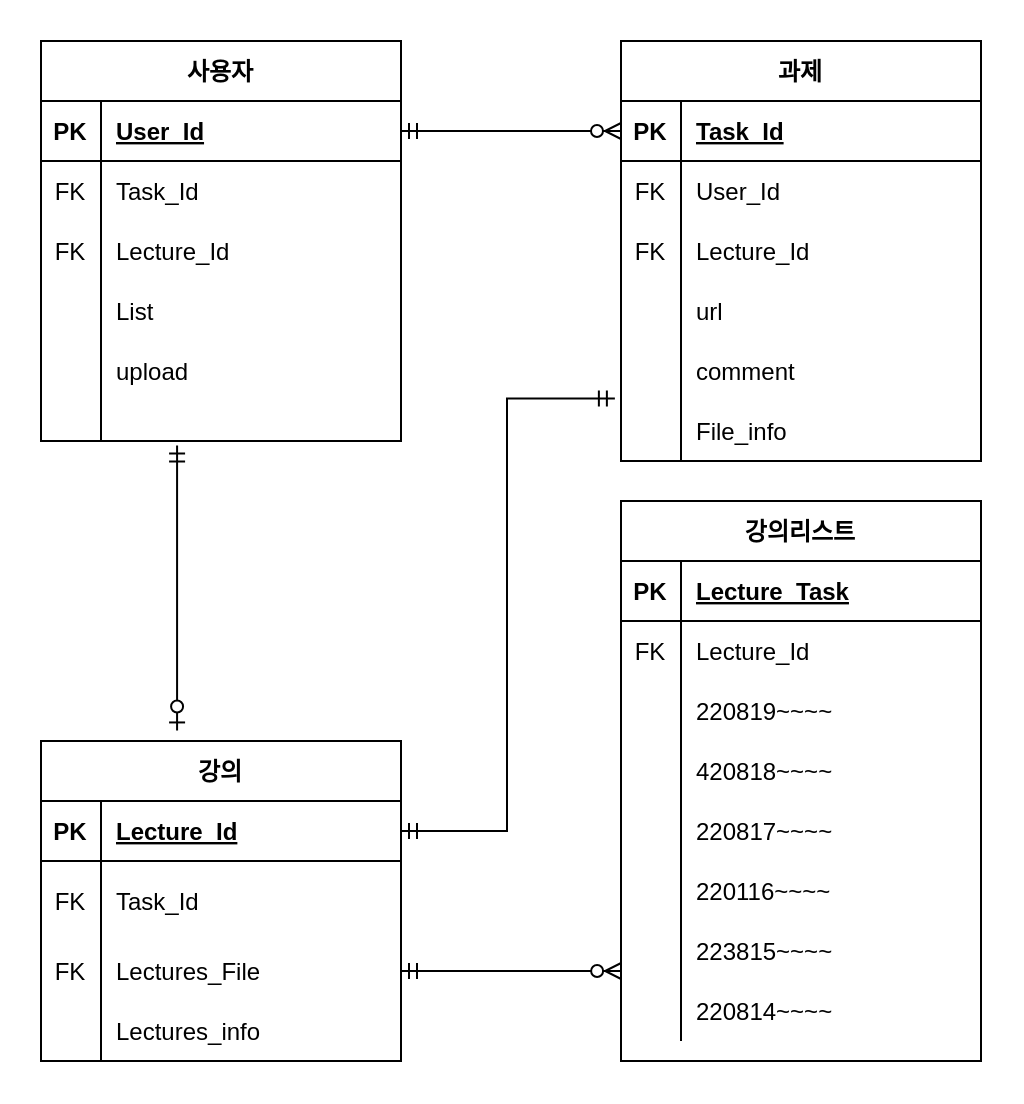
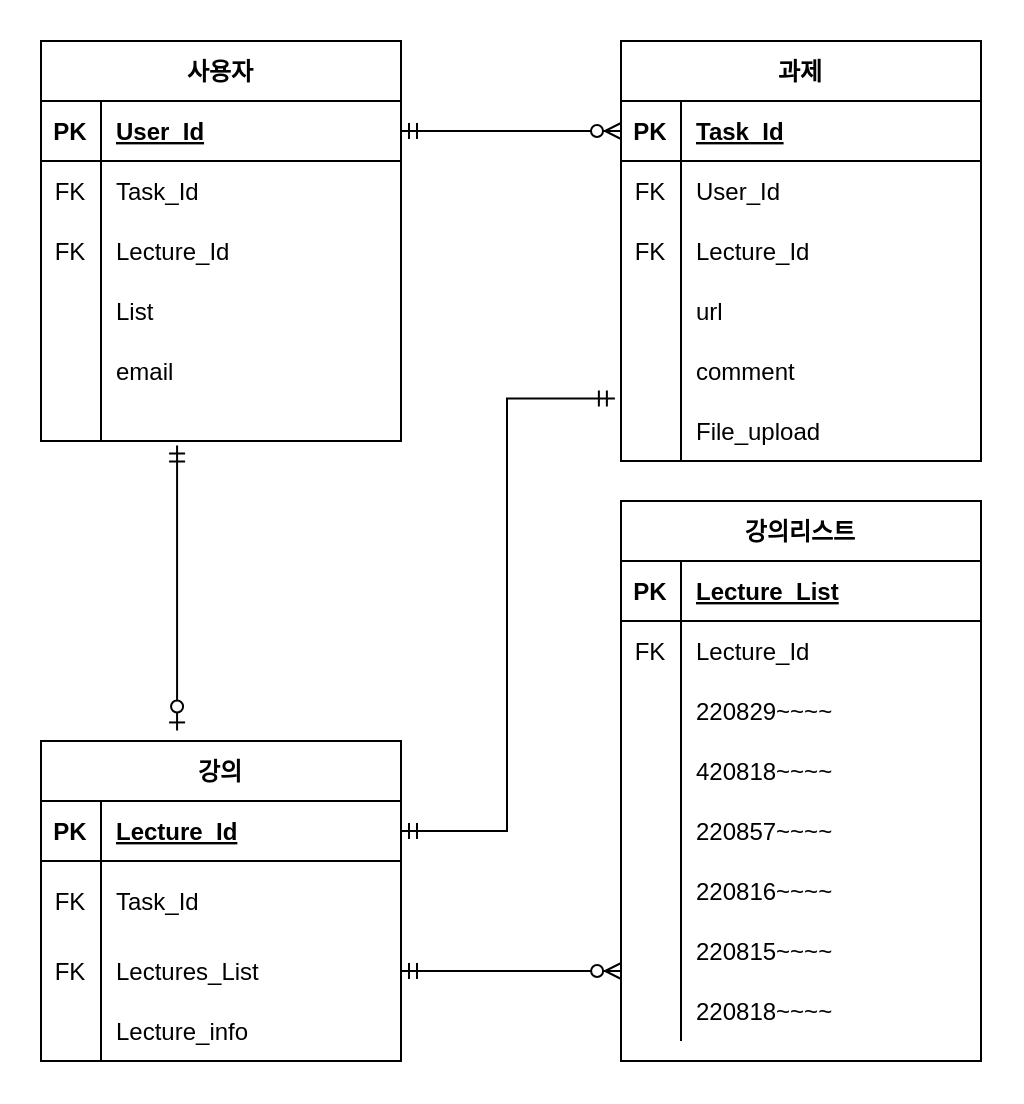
(153, 372) -> (143, 372)
(747, 432) -> (761, 432)
(777, 592) -> (774, 592)
(763, 712) -> (763, 712)
(763, 832) -> (763, 832)
(763, 892) -> (763, 892)
(763, 952) -> (763, 952)
(197, 972) -> (200, 972)
(763, 1012) -> (763, 1012)
(200, 1032) -> (194, 1032)
